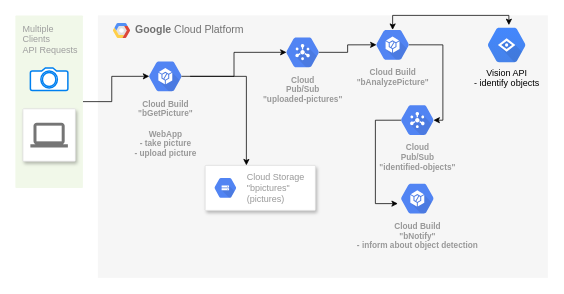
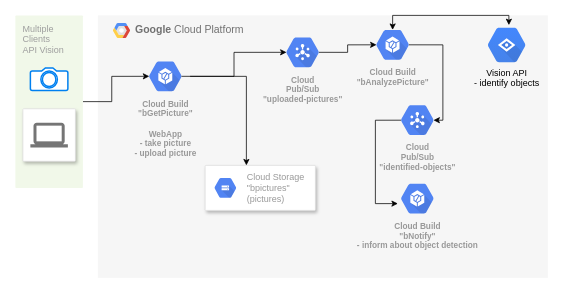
(52, 40) -> (45, 40)
